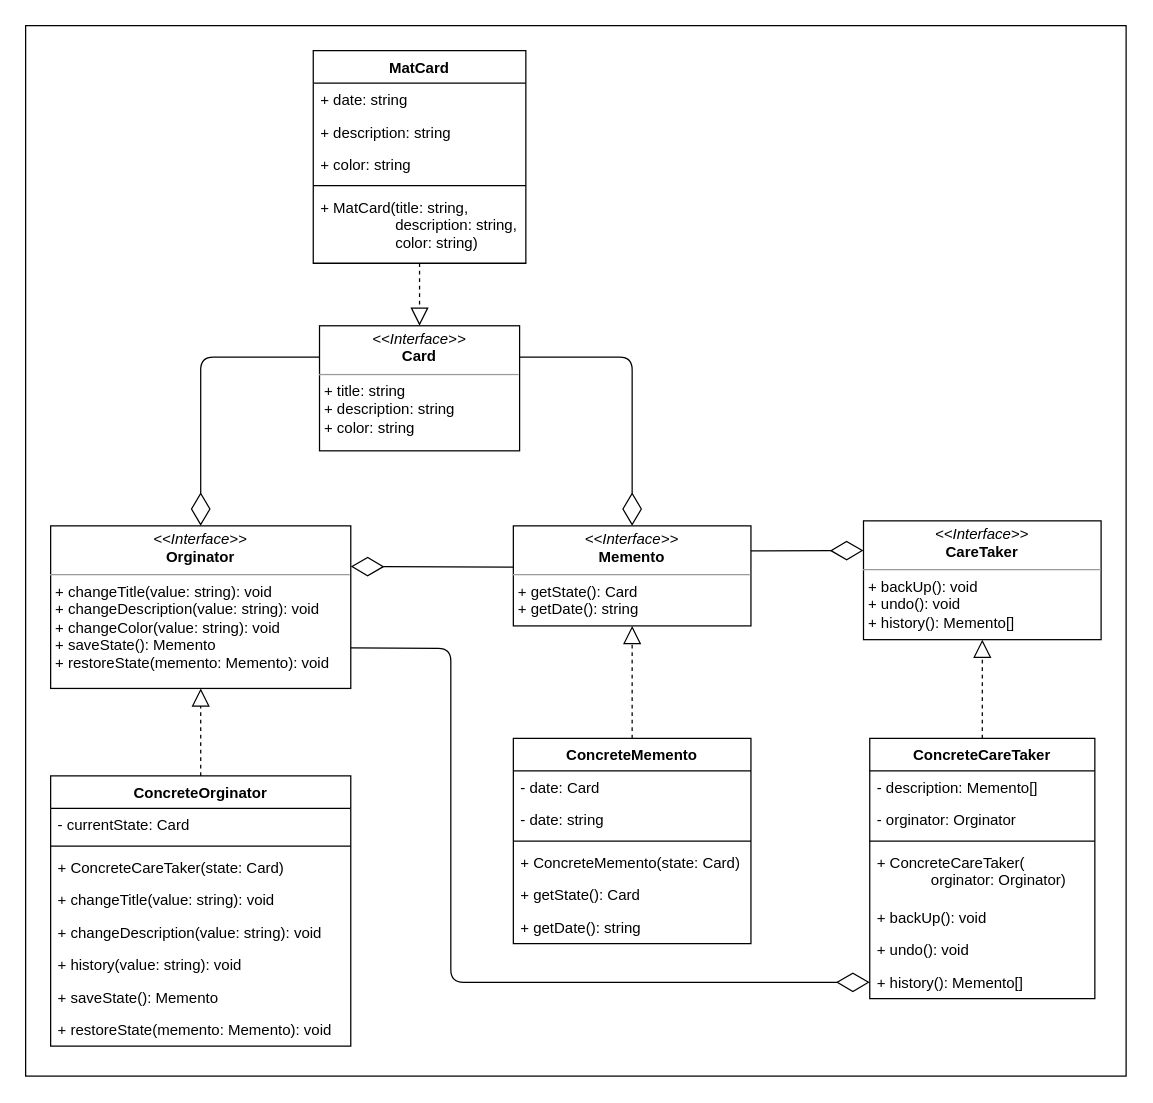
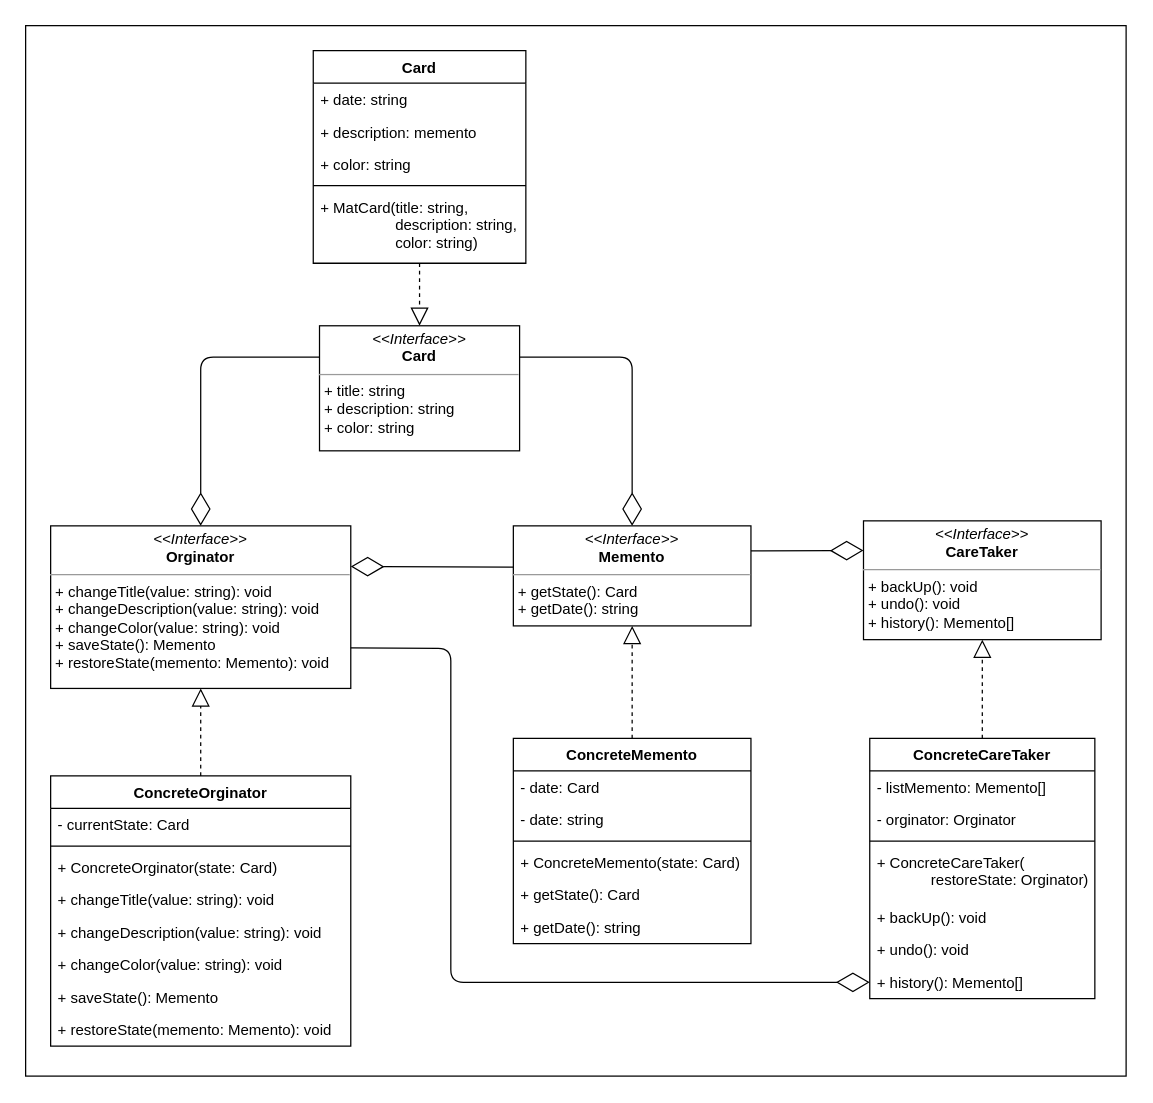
(419, 68) -> (419, 68)
(397, 133) -> (403, 133)
(967, 788) -> (967, 788)
(958, 863) -> (958, 863)
(186, 868) -> (184, 868)
(166, 965) -> (183, 965)
